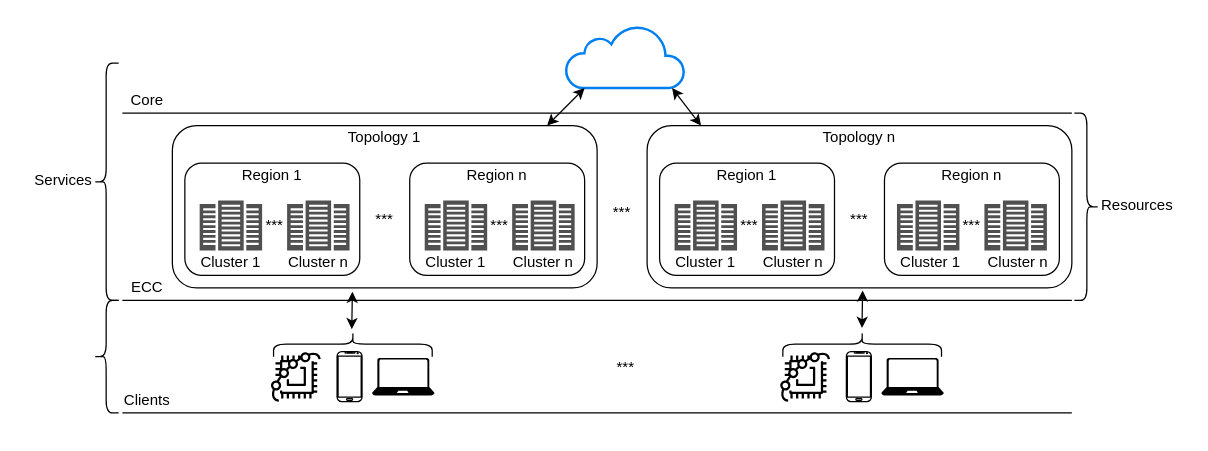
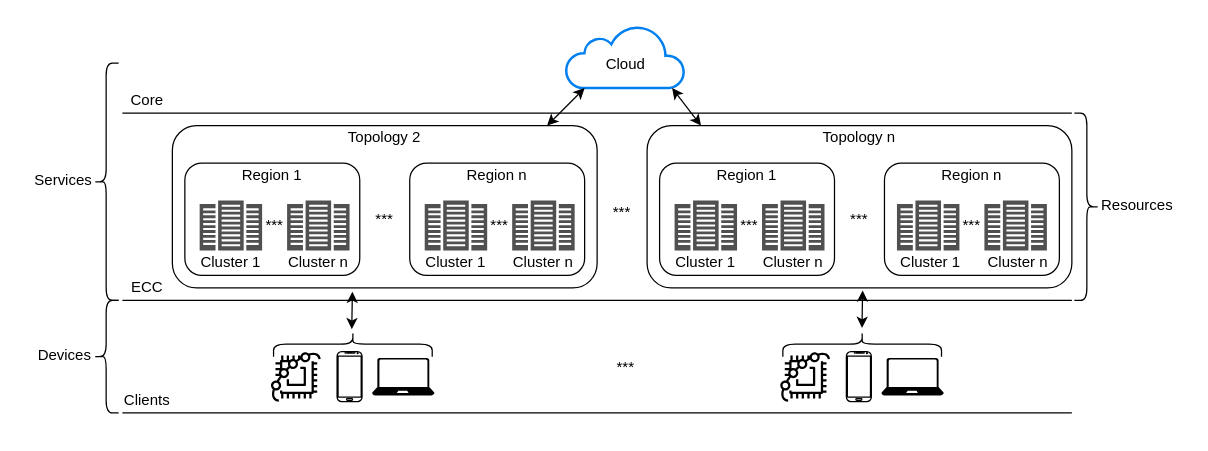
none -> (625, 64)
(384, 138) -> (384, 138)
none -> (64, 356)
